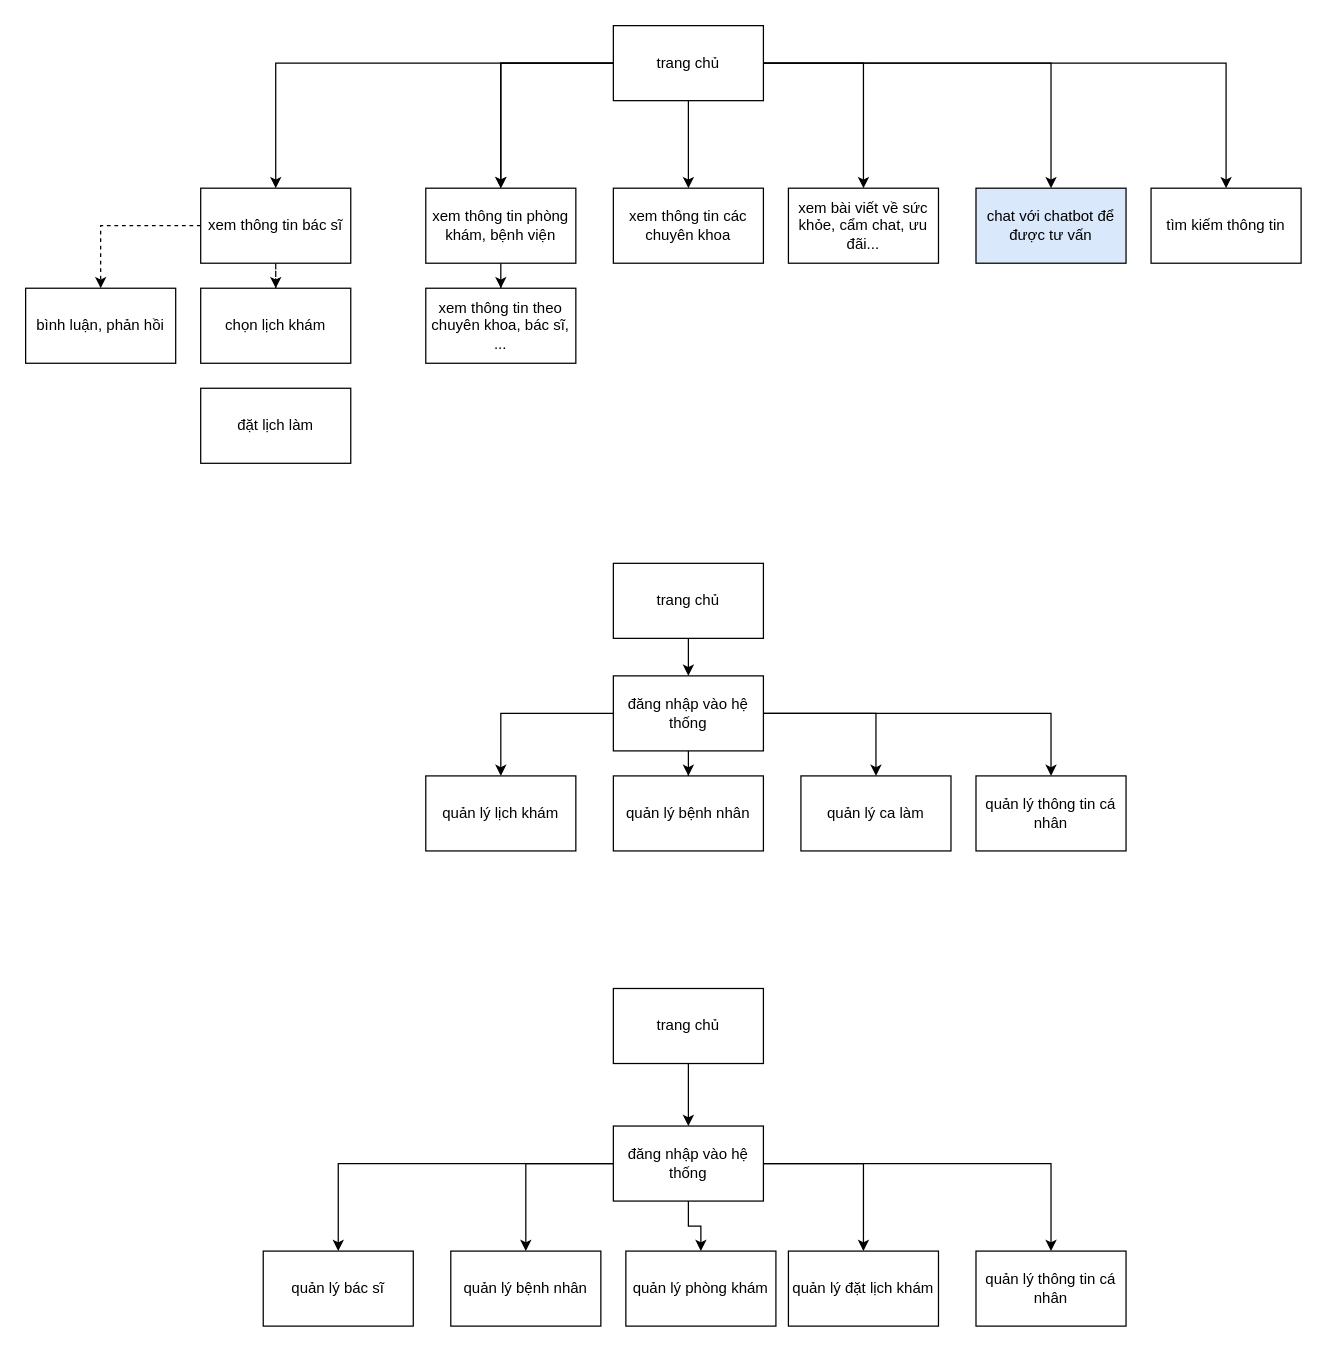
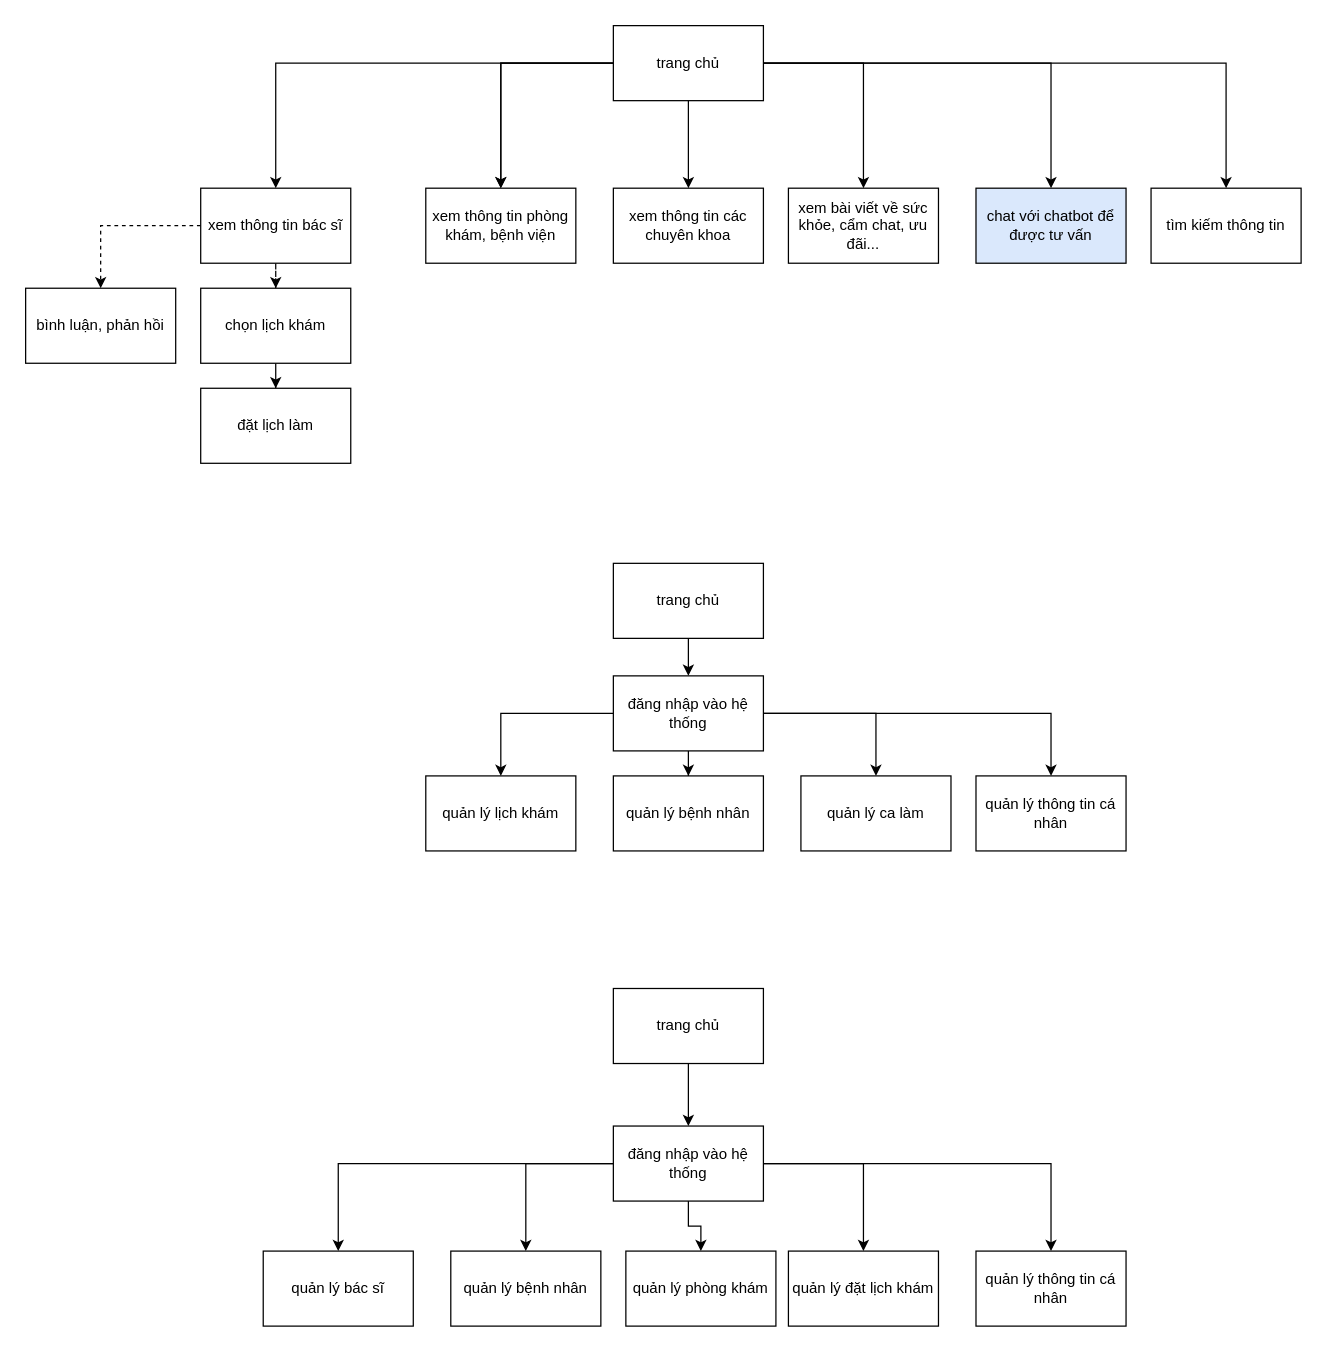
(501, 280) -> none
(501, 326) -> none
none -> (276, 380)
